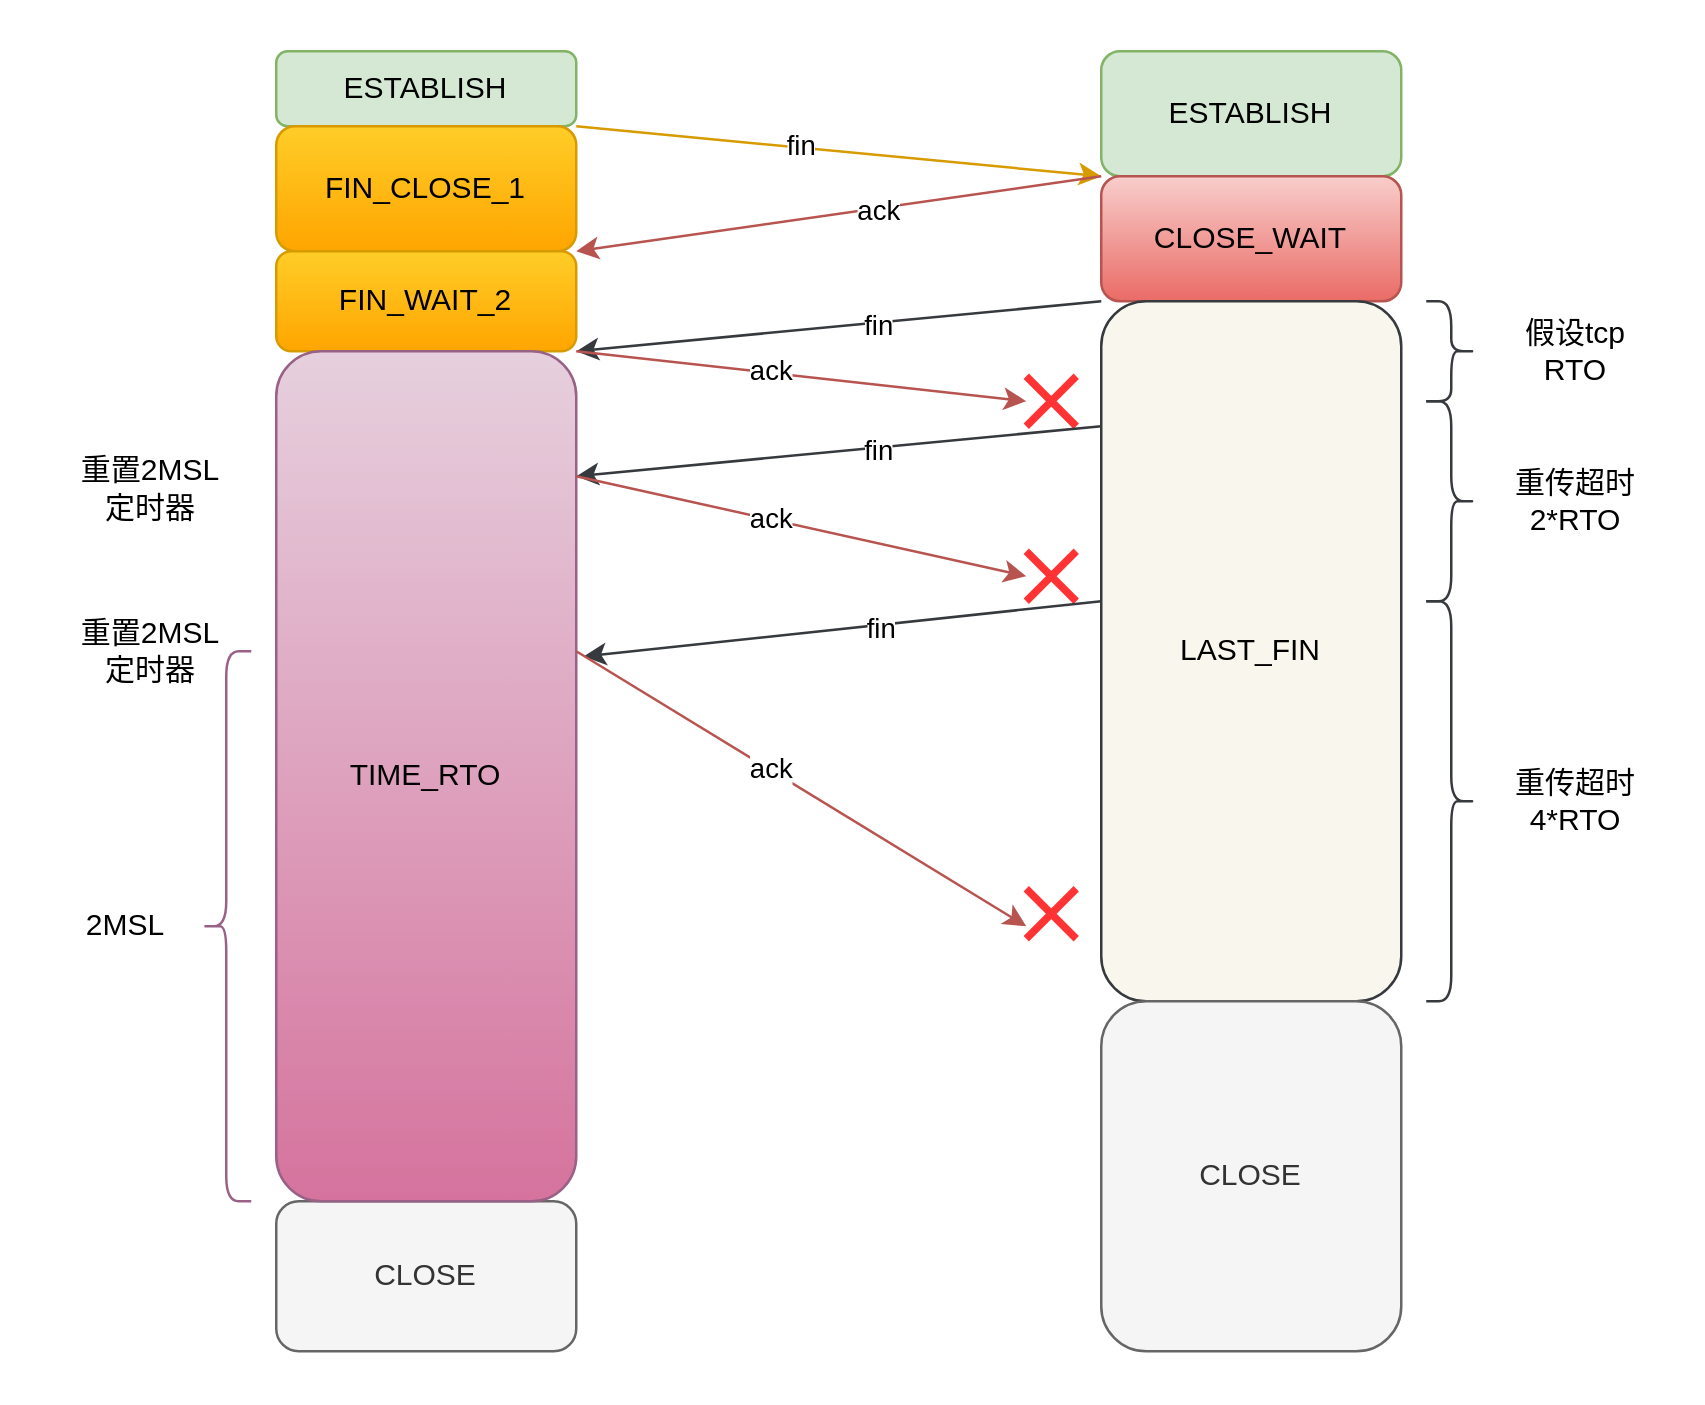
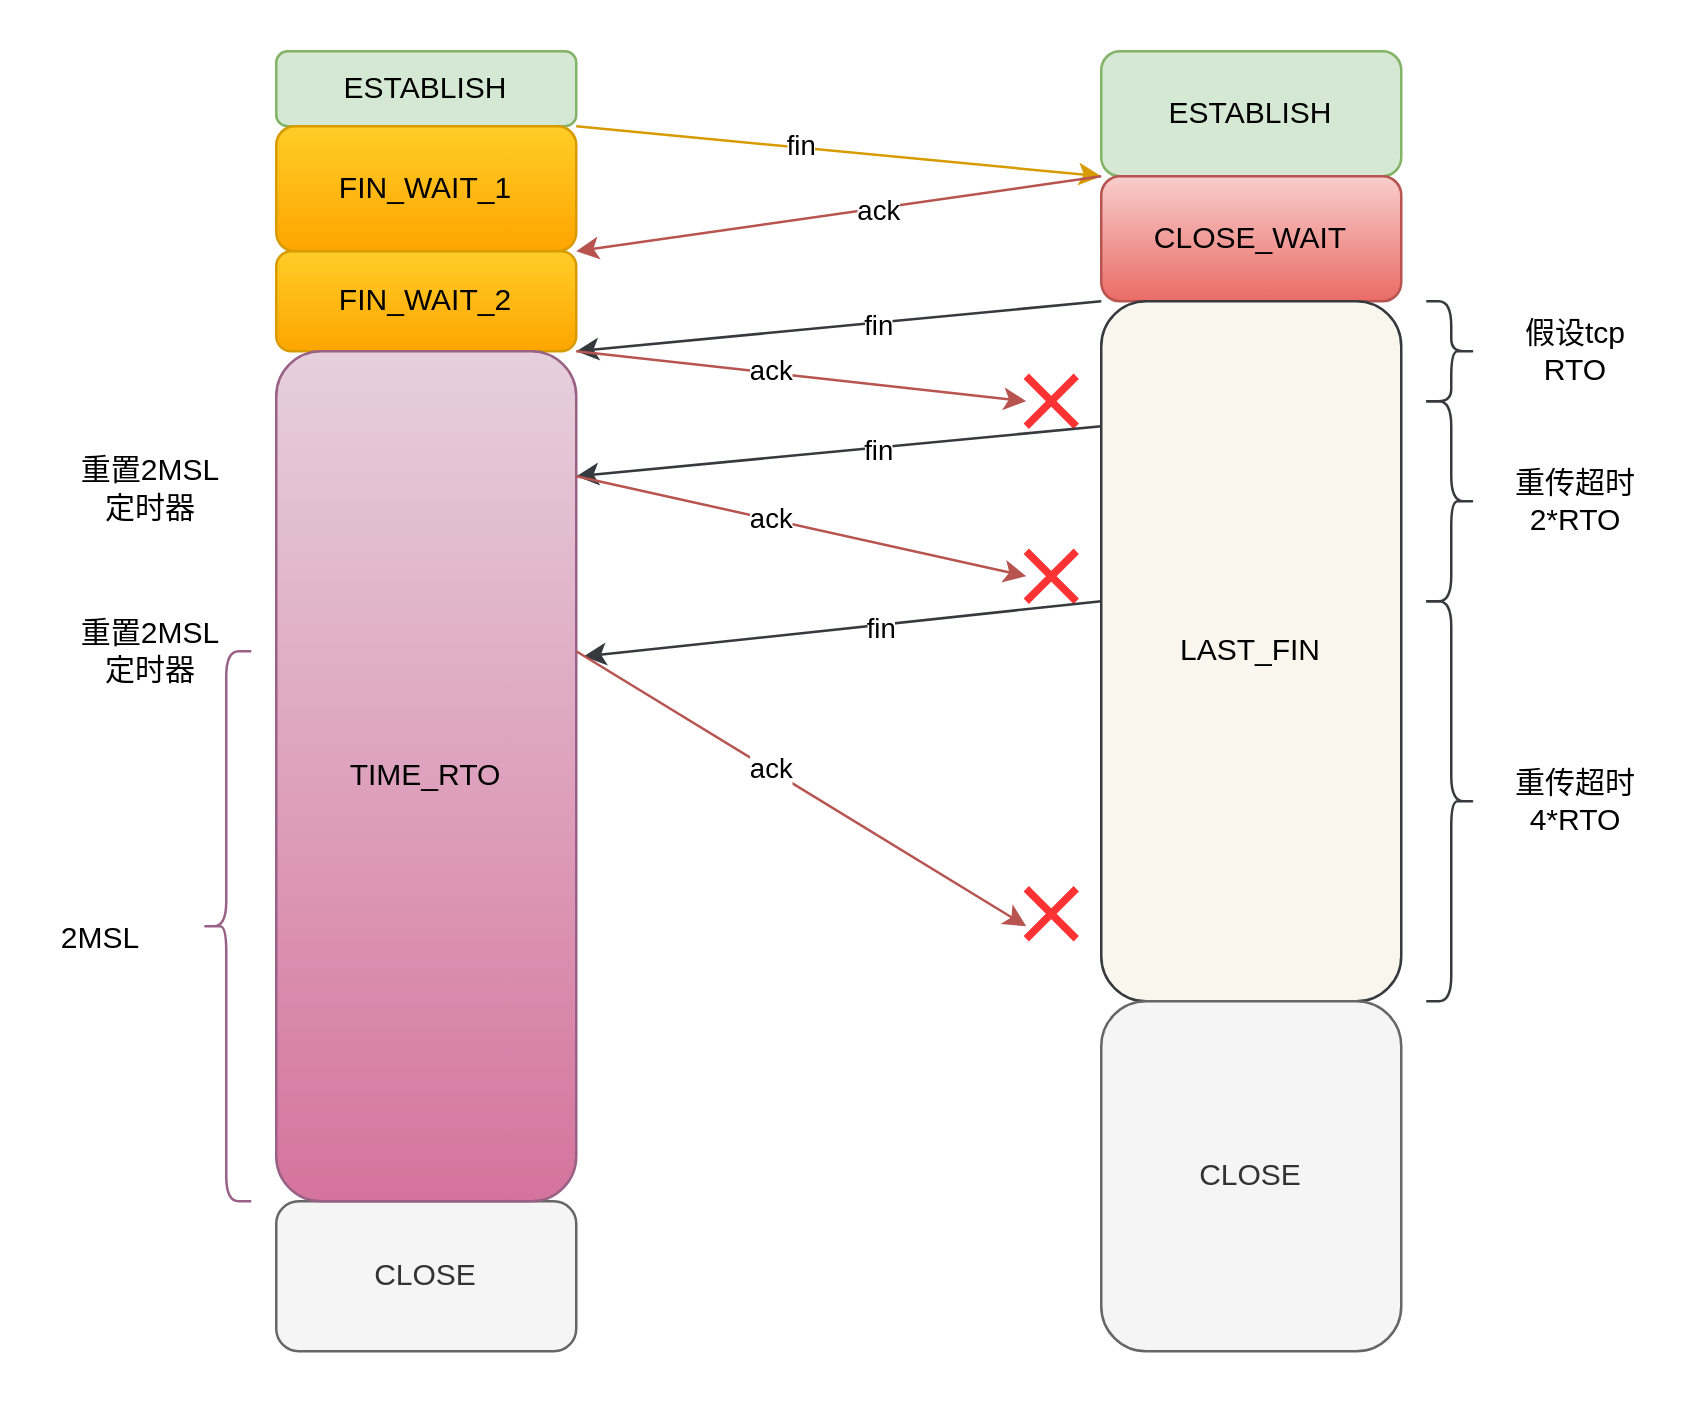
(426, 189) -> (426, 189)
(126, 926) -> (101, 939)
